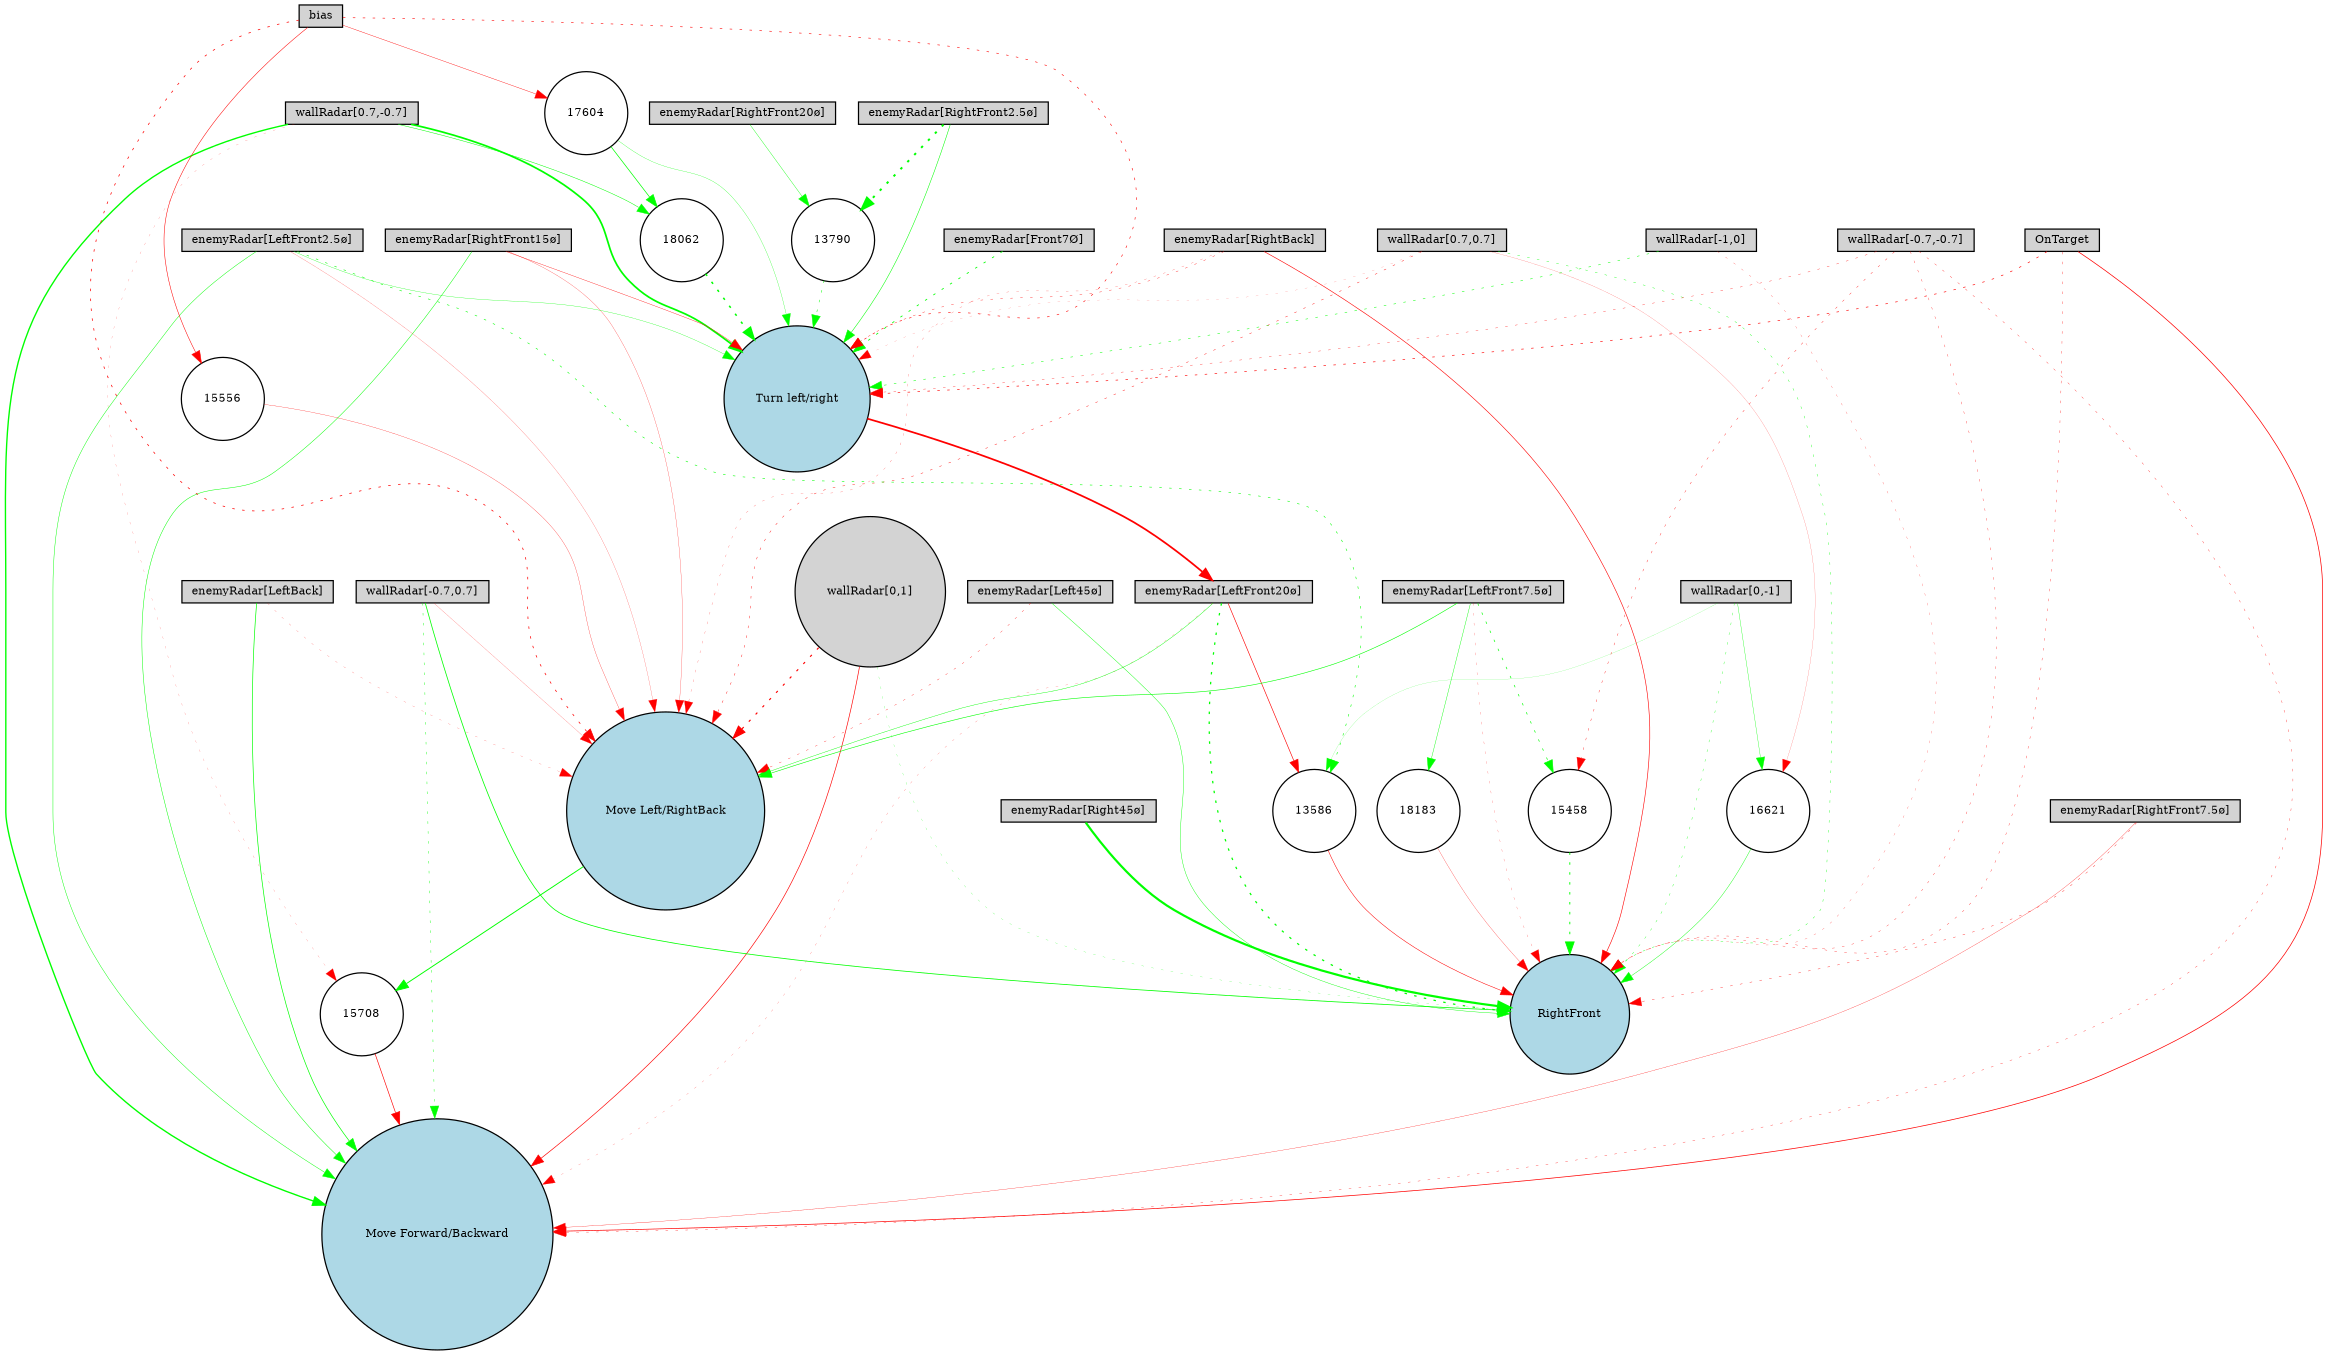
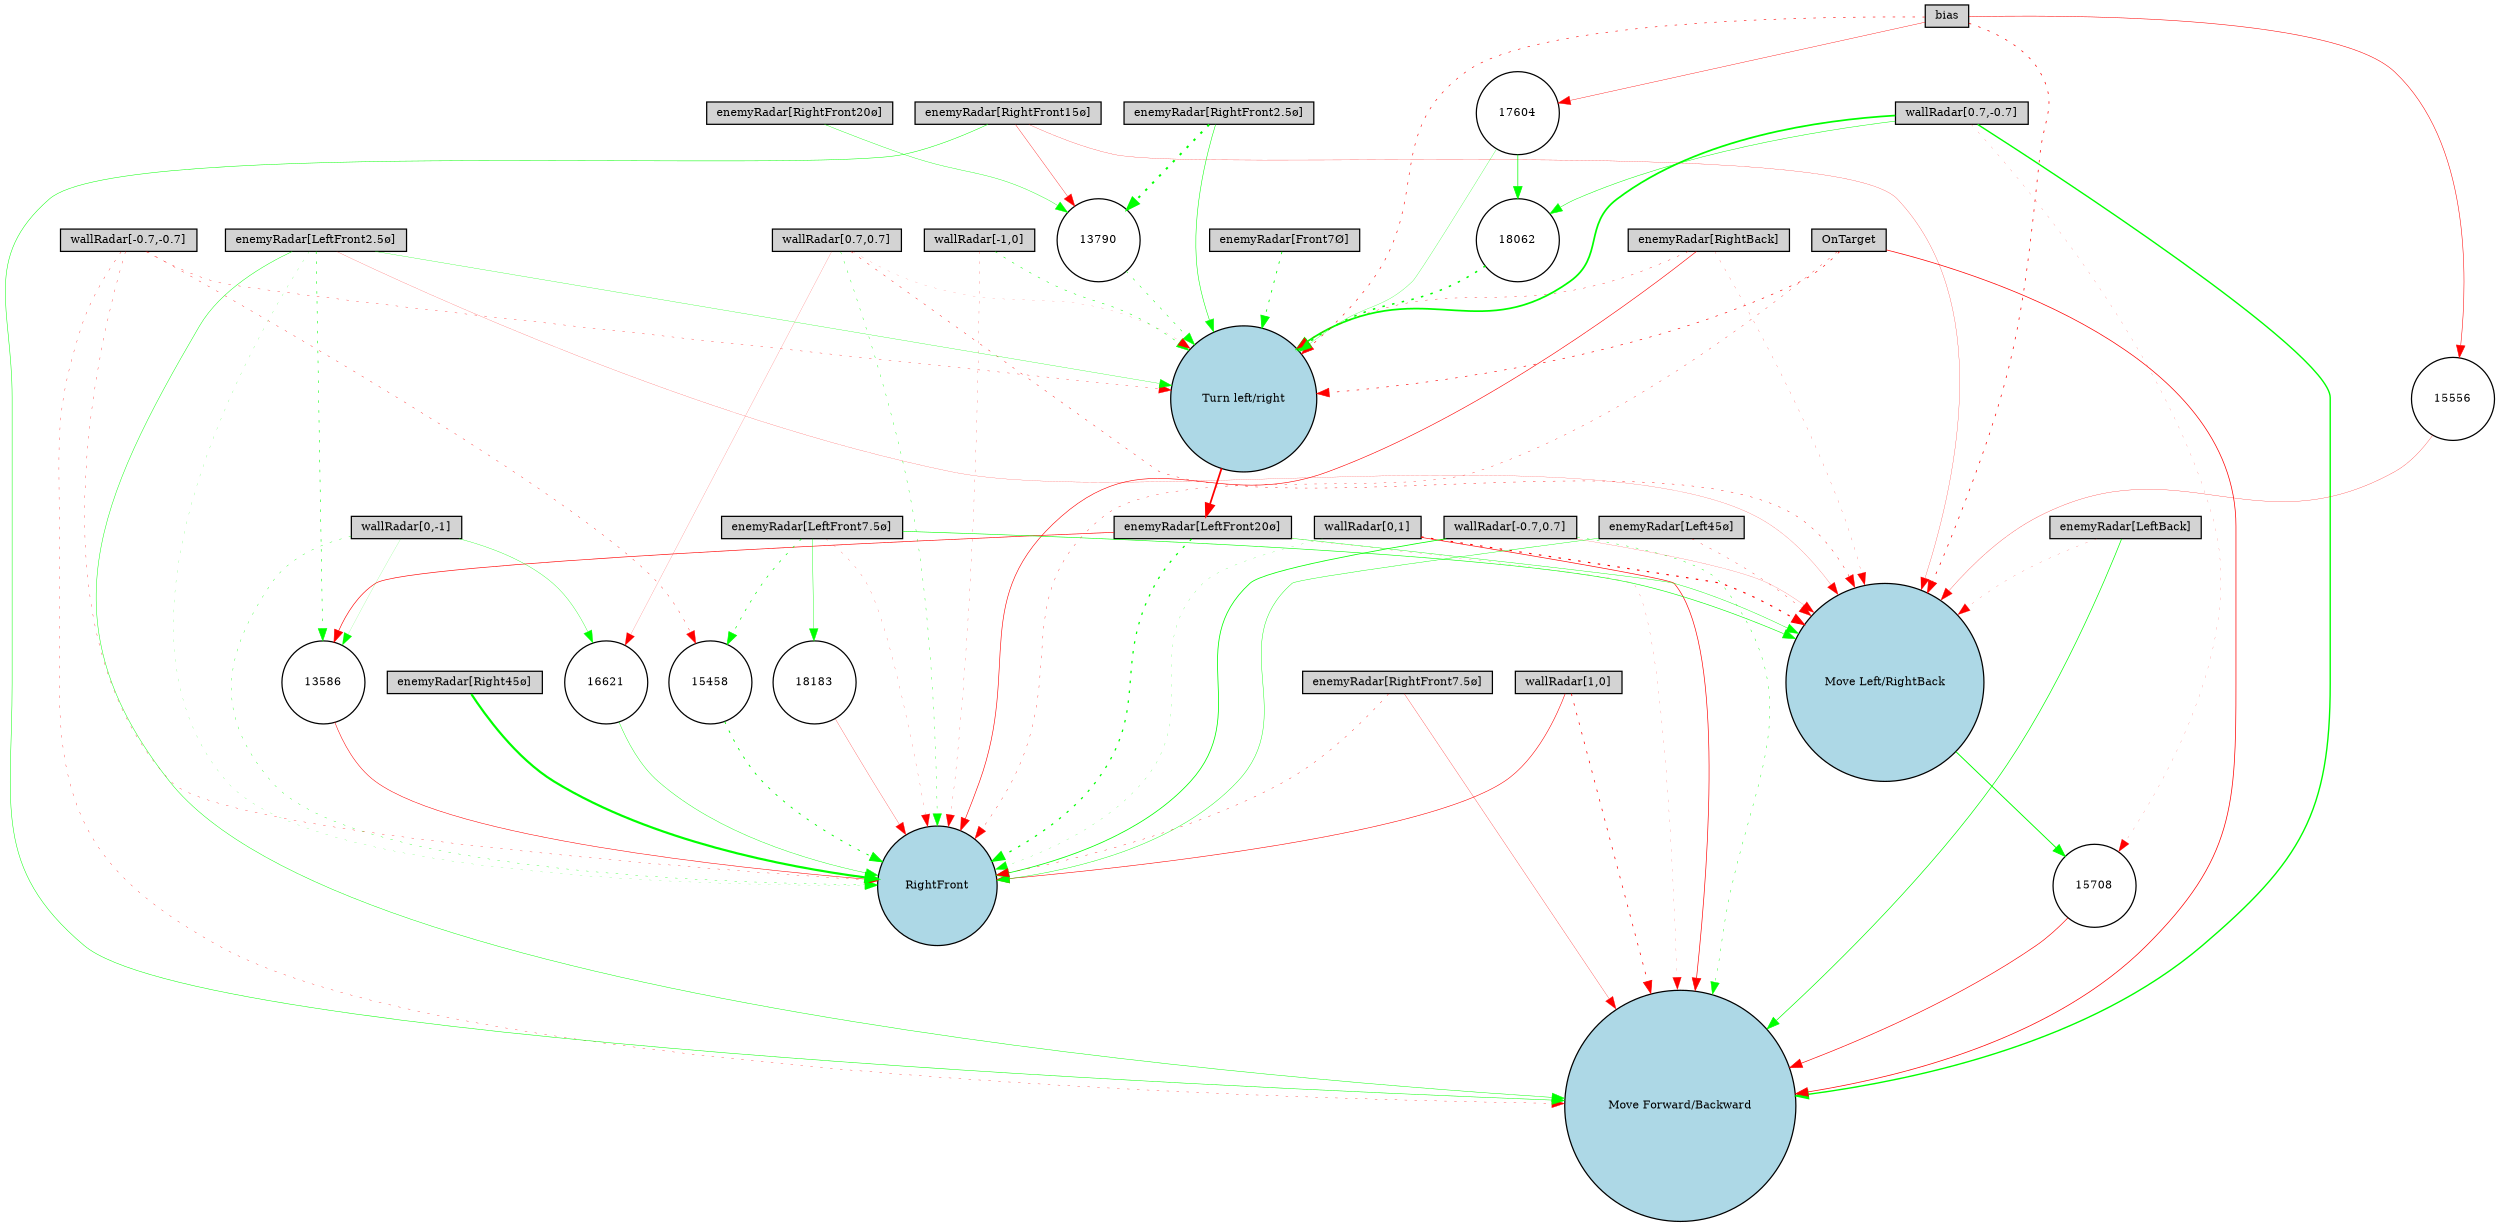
(621, 293) -> (1041, 160)
(870, 592) -> (1368, 528)
none -> (1569, 682)
none -> (237, 789)
